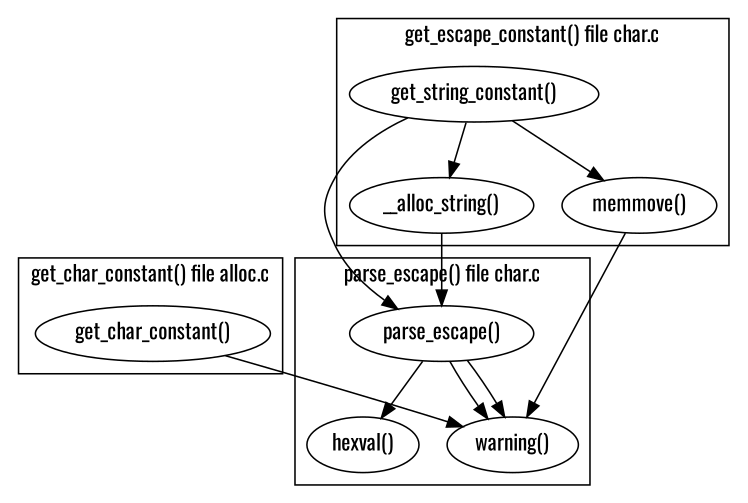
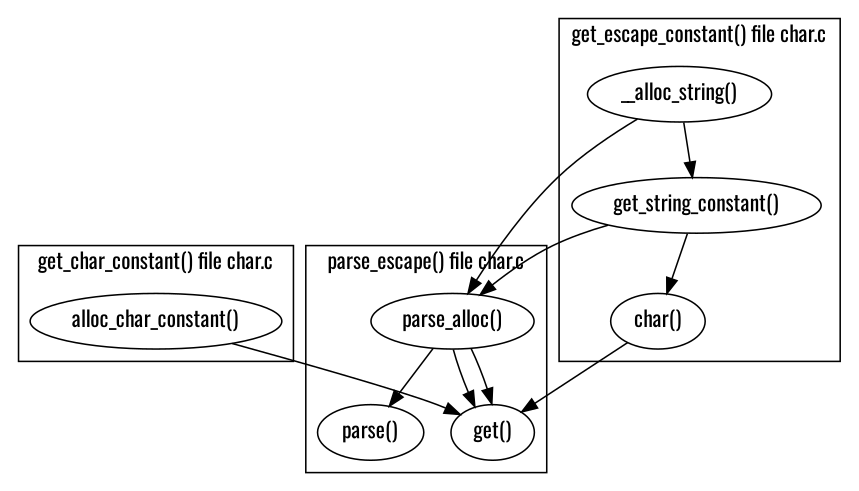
(460, 142) -> (687, 142)
(639, 205) -> (658, 321)
(151, 276) -> (156, 263)
(153, 334) -> (156, 321)
(442, 334) -> (453, 321)
(363, 445) -> (371, 432)
(513, 445) -> (493, 432)
